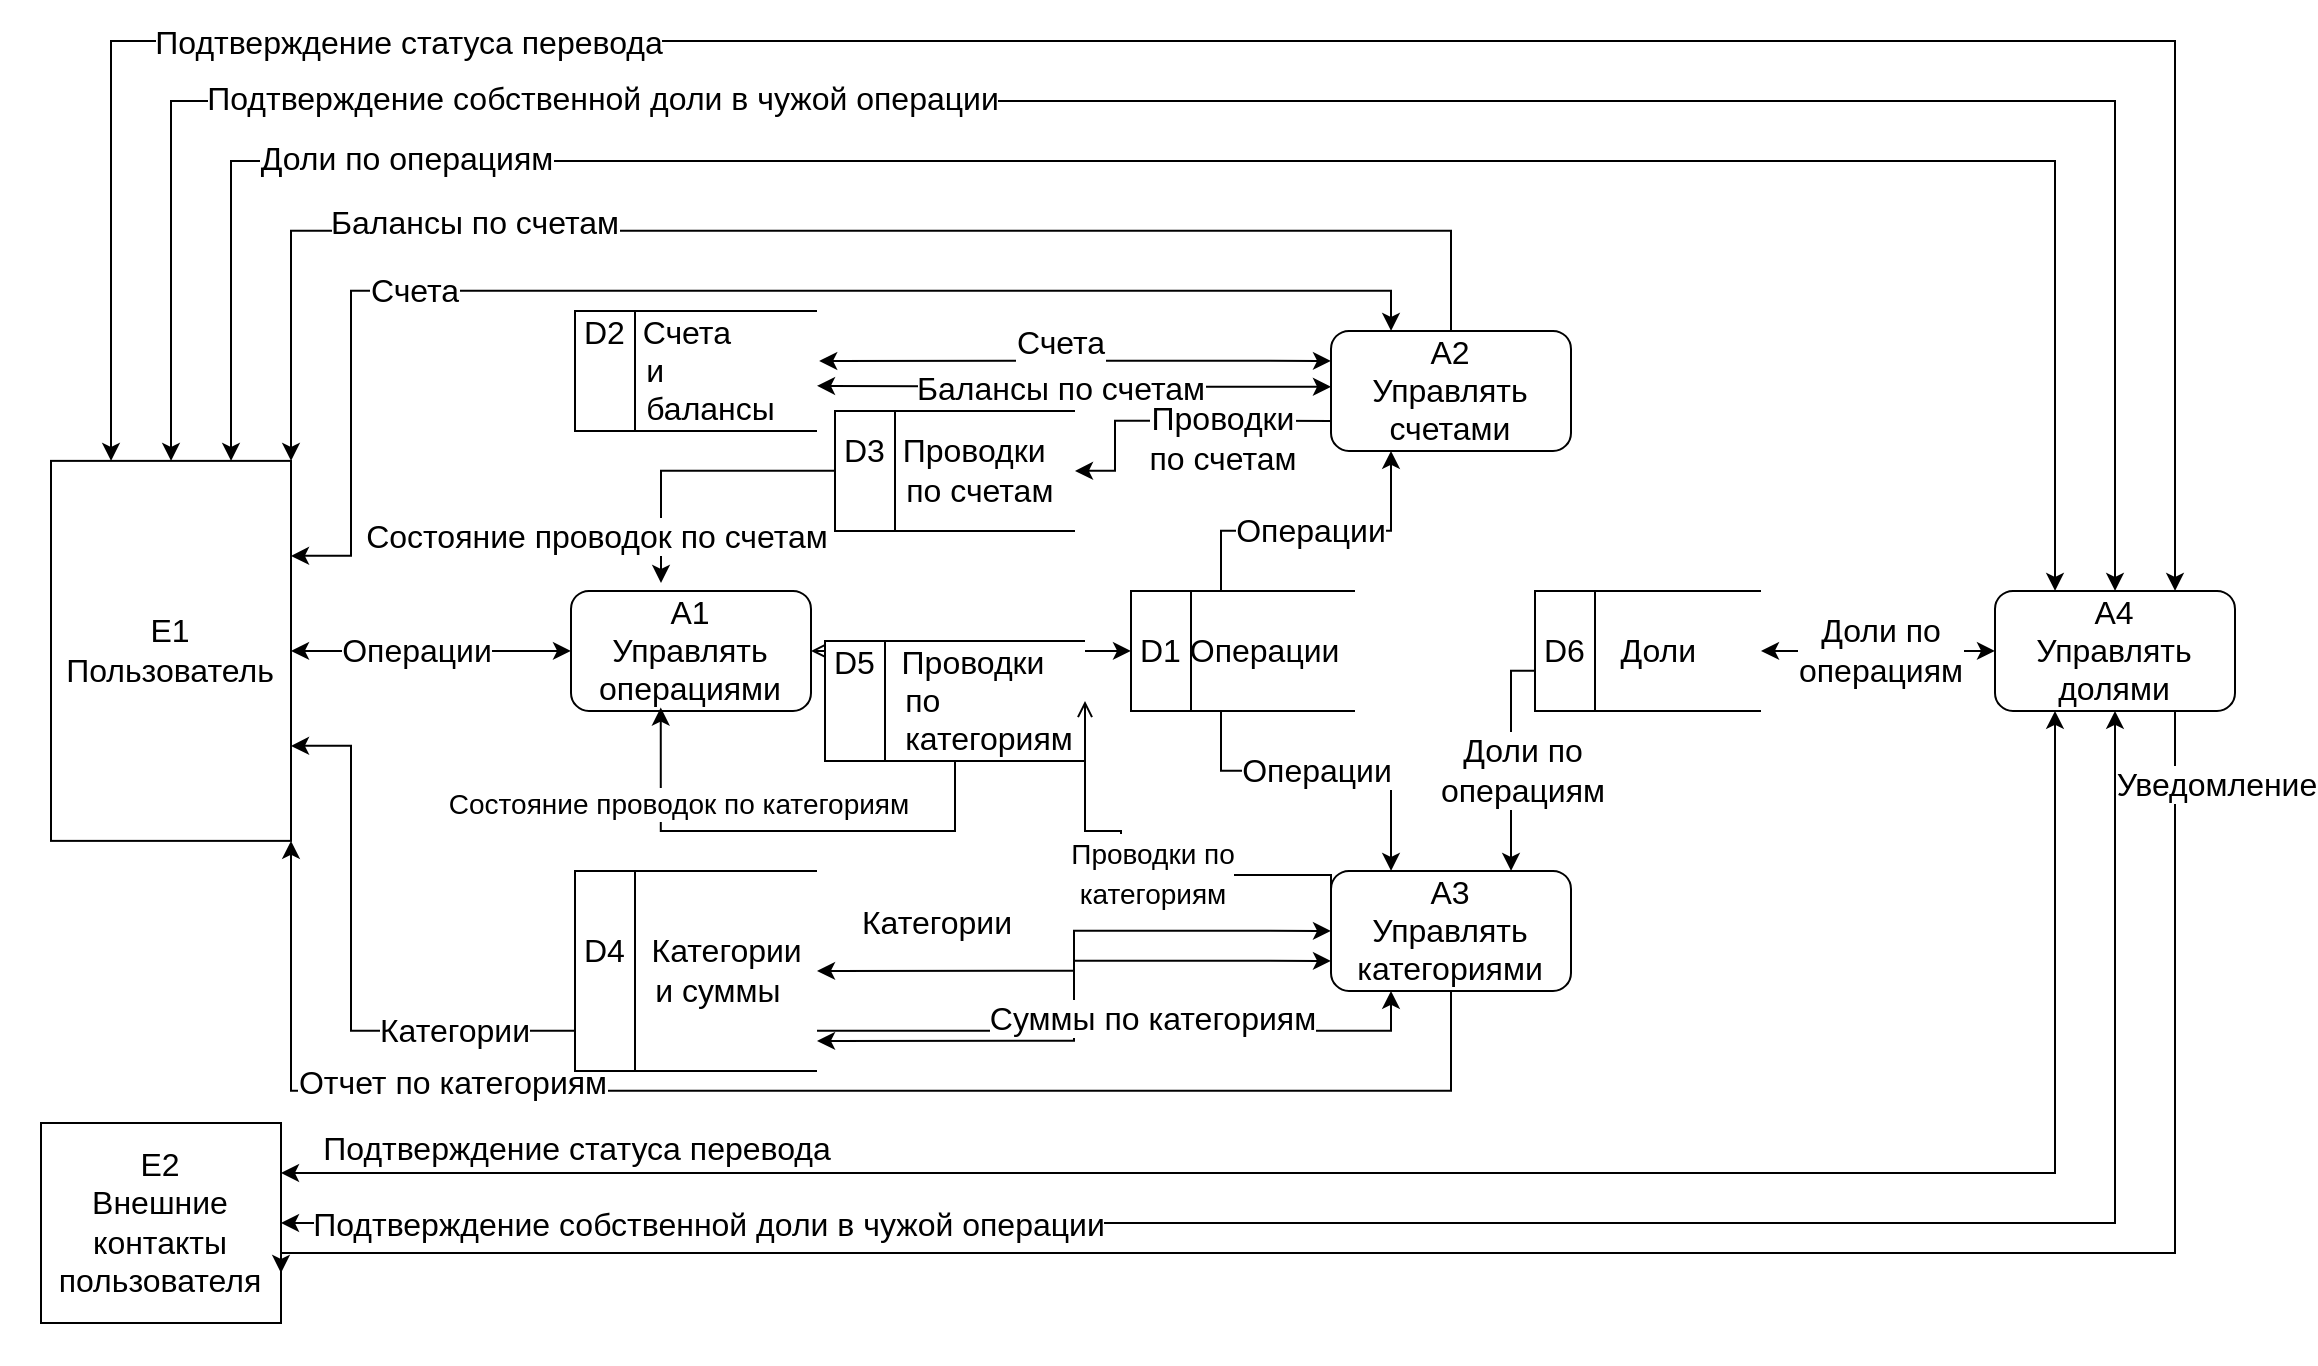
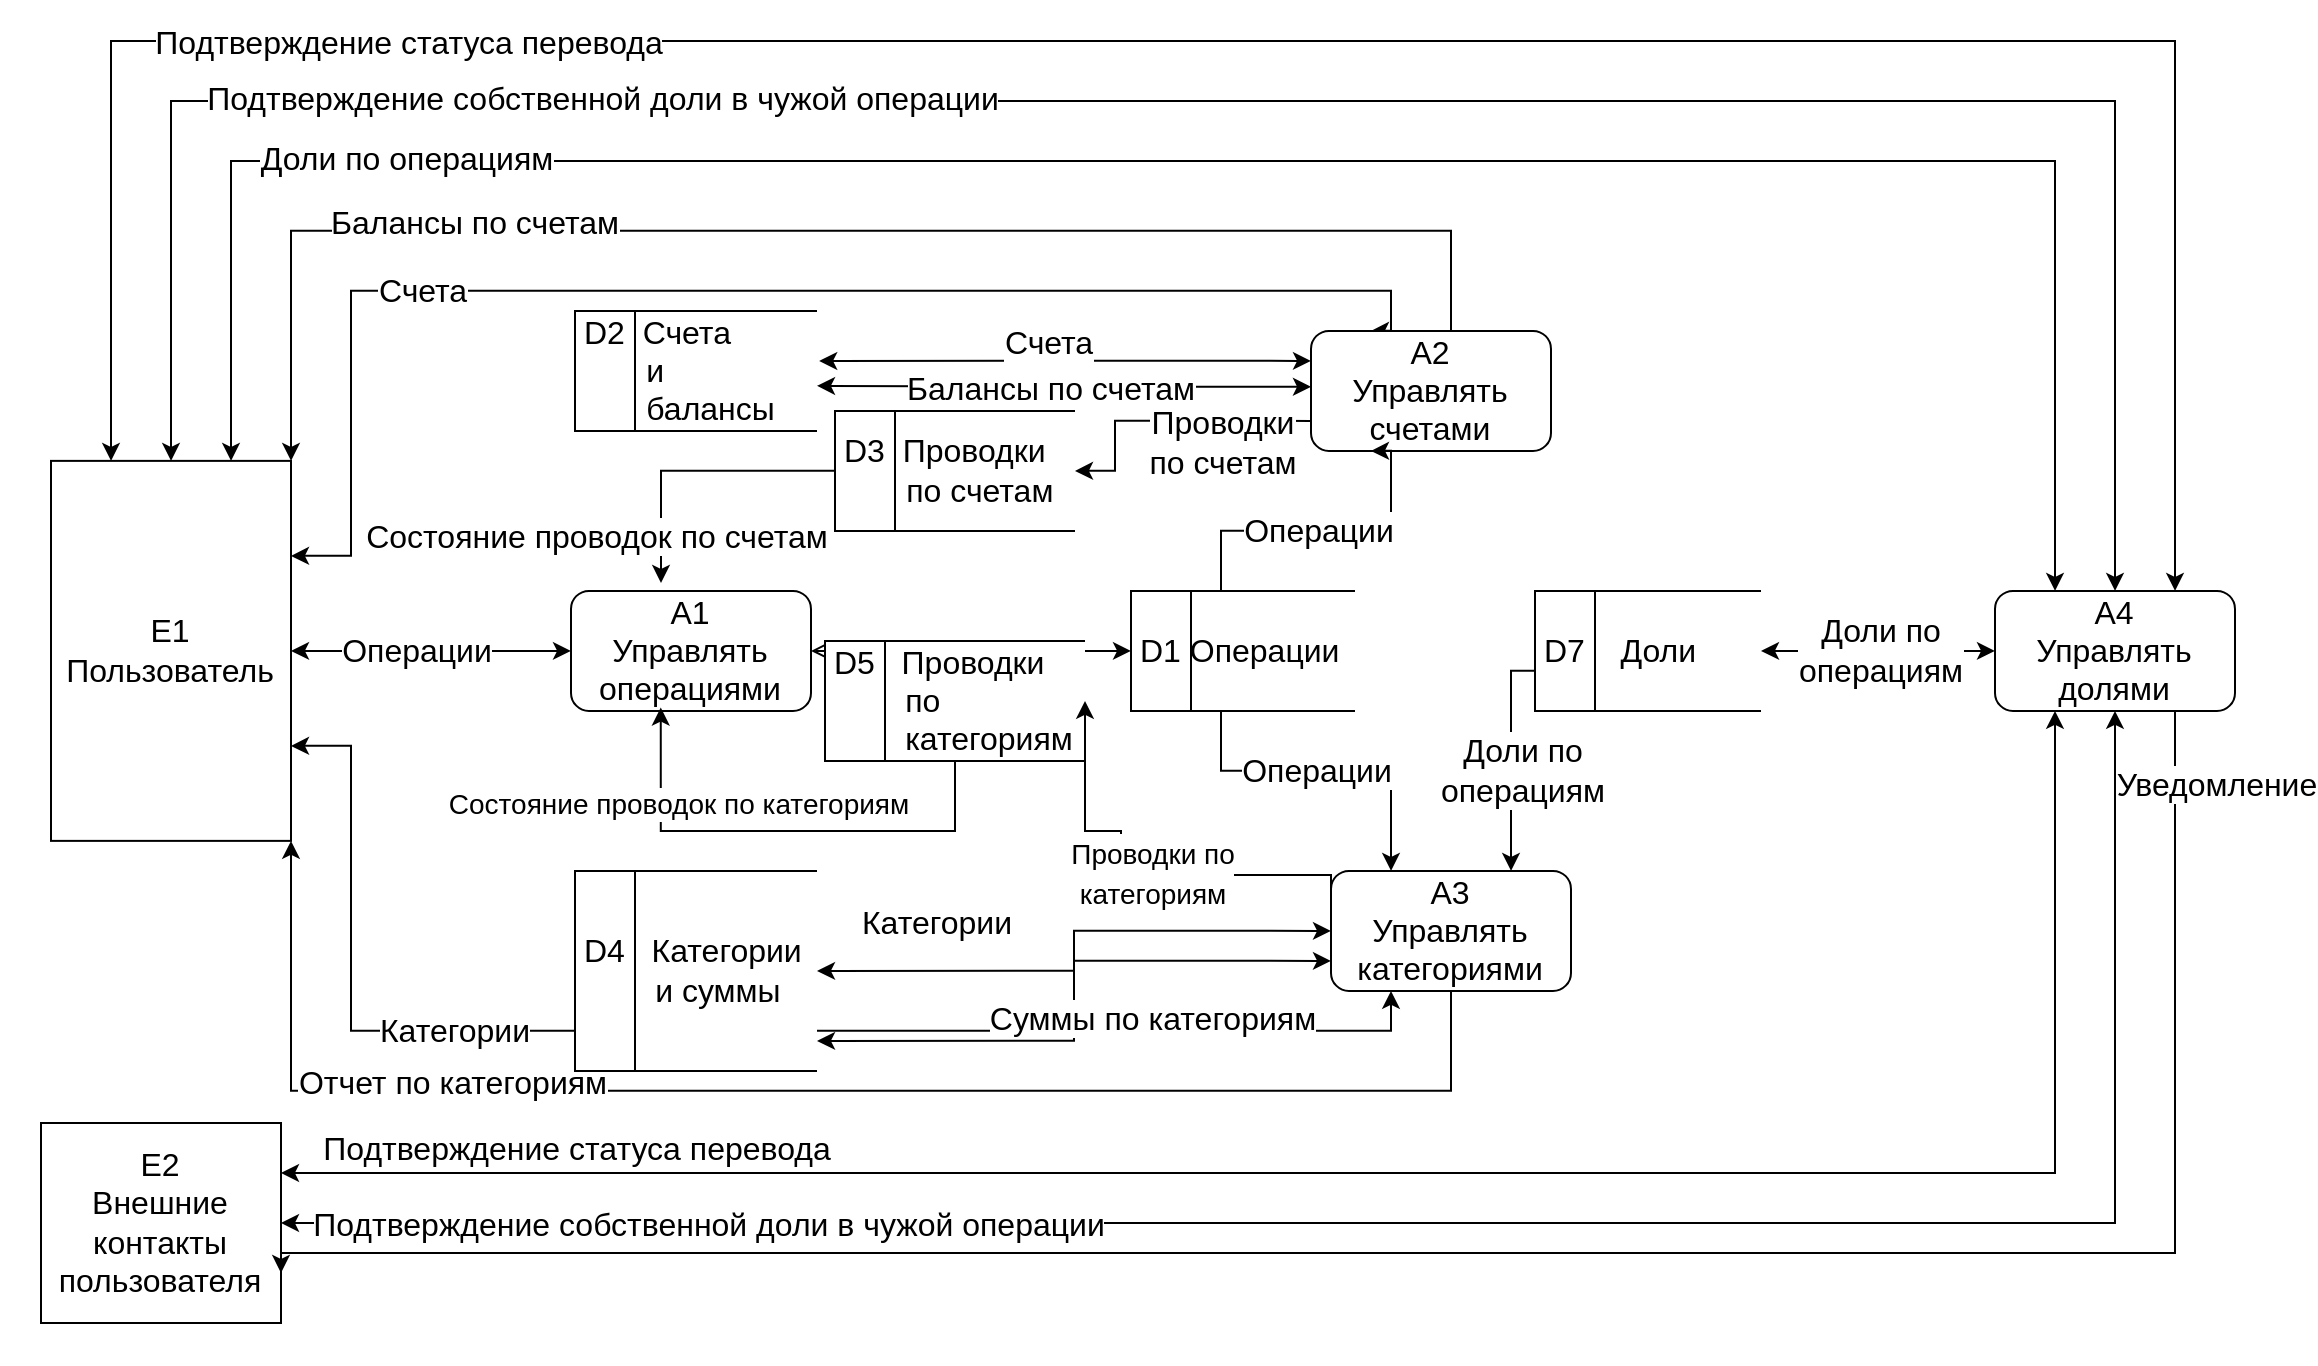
(1451, 391) -> (1431, 391)
(1626, 651) -> (1626, 651)
(1085, 712) -> (1085, 716)
